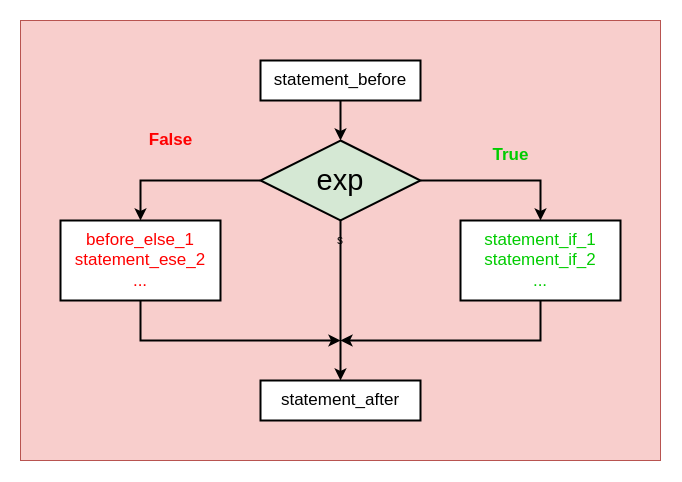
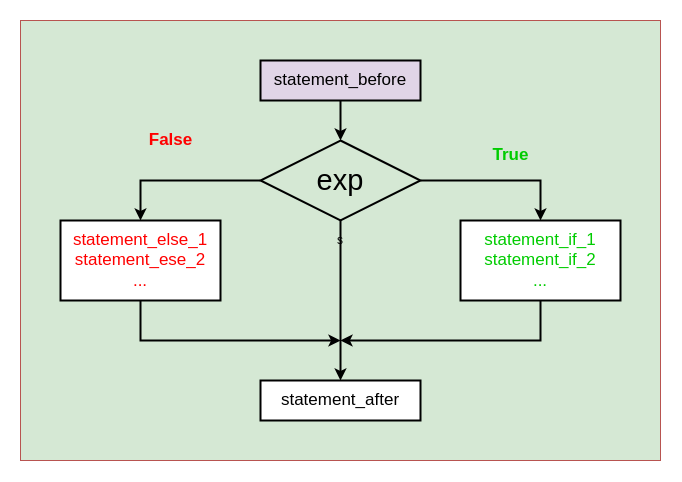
(341, 81) -> (341, 81)
(341, 241) -> (341, 241)
(141, 261) -> (141, 261)
